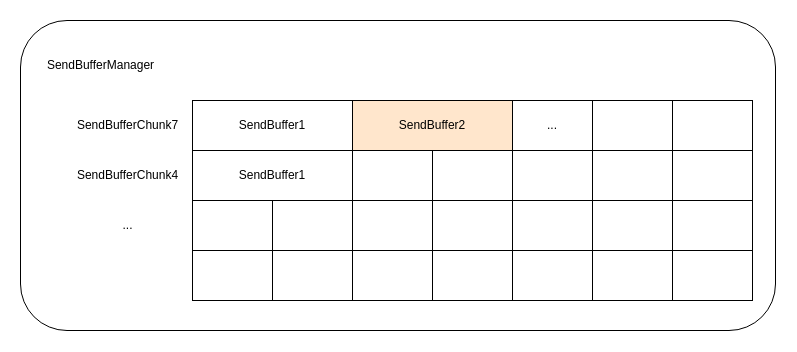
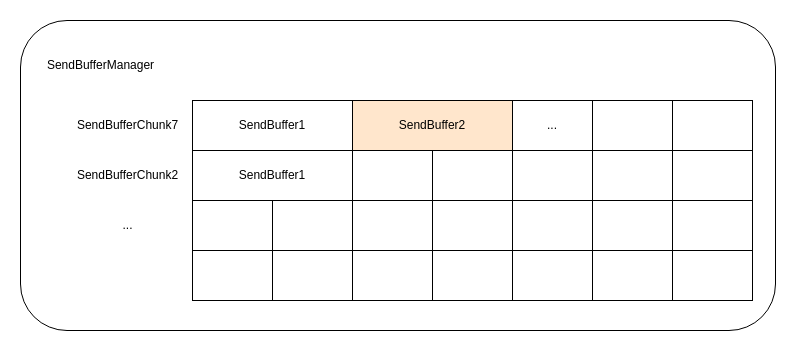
(128, 176) -> (128, 176)
